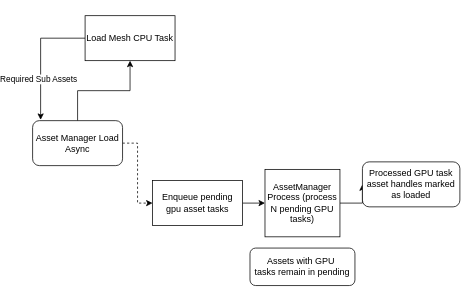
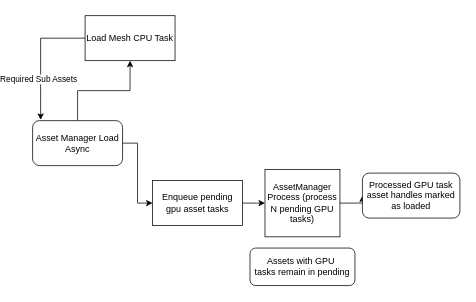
(138, 170) -> (138, 170)
(411, 184) -> (411, 195)
